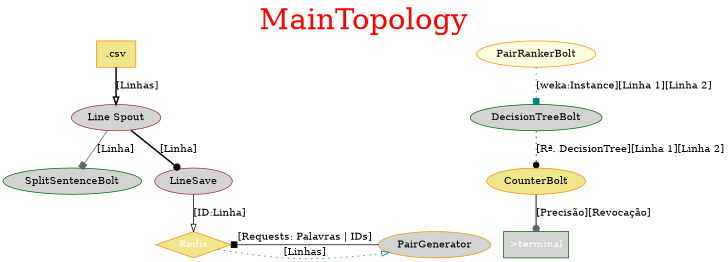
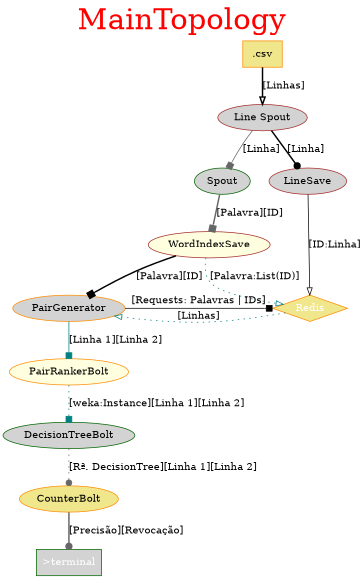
(536, 146) -> (69, 464)
(72, 181) -> (222, 181)
none -> (209, 245)
none -> (69, 336)
